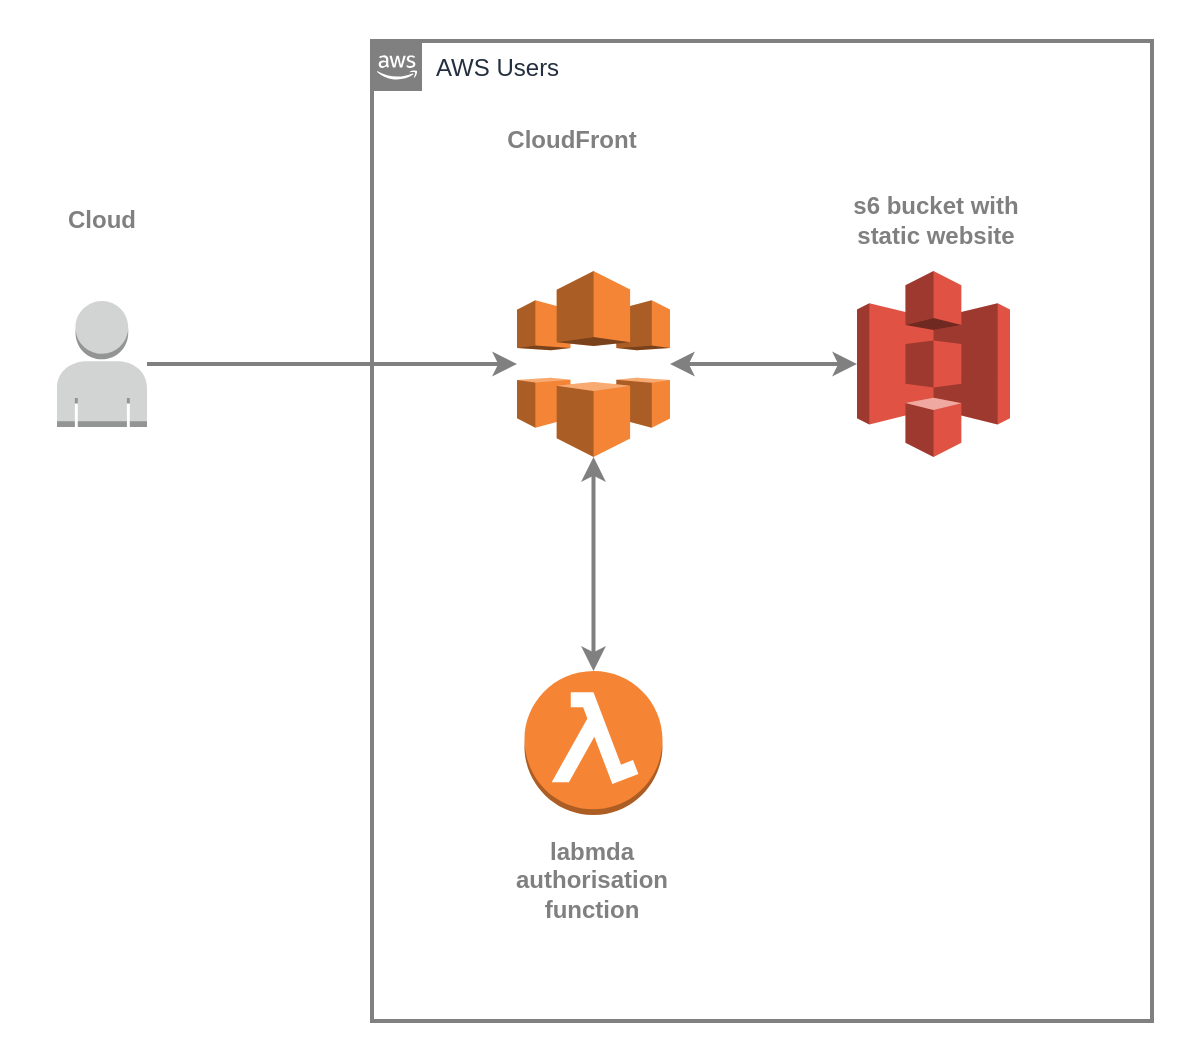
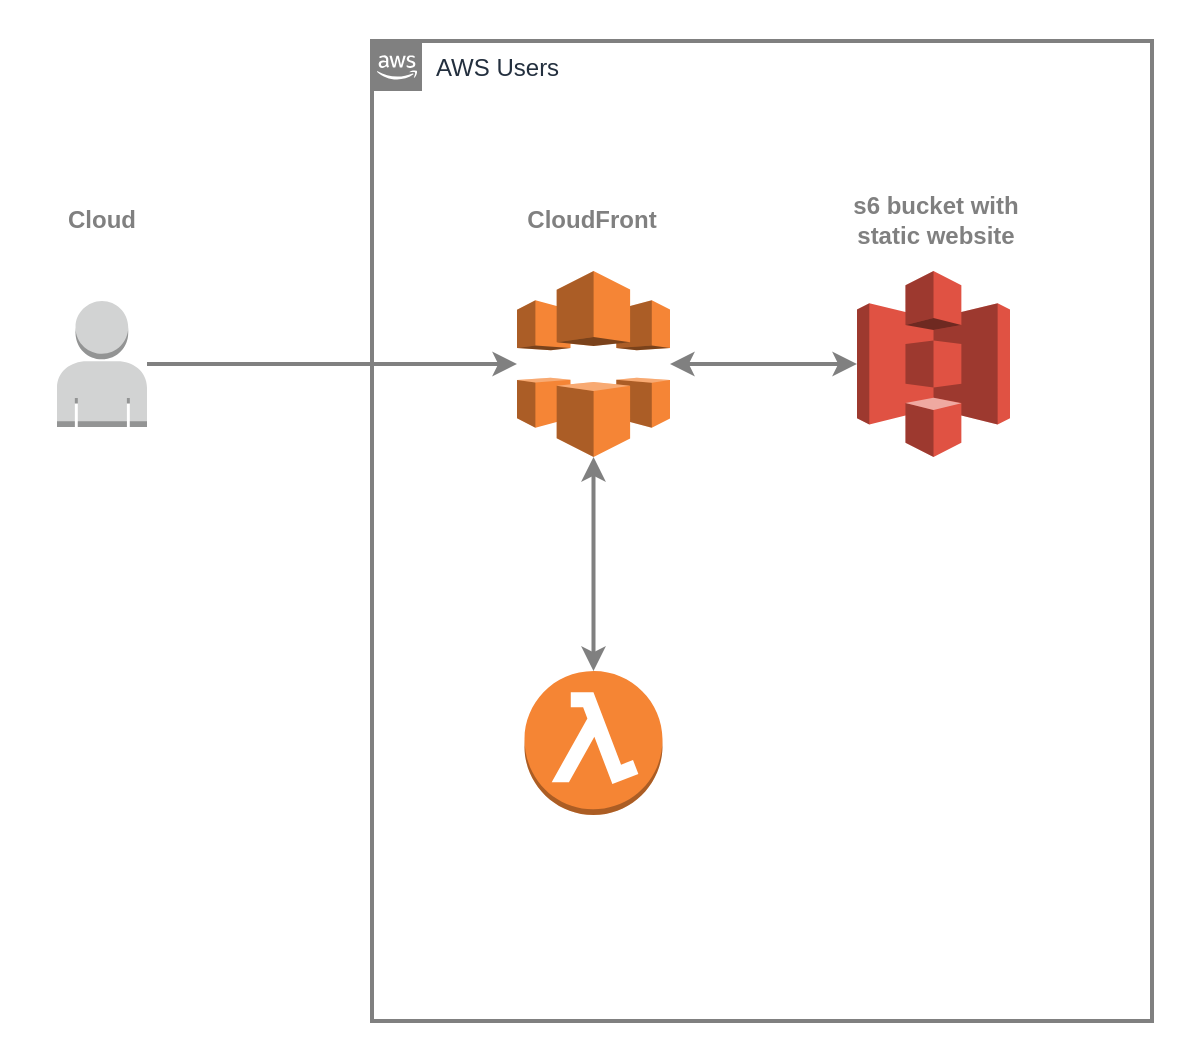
(574, 141) -> (594, 221)
(594, 881) -> none
